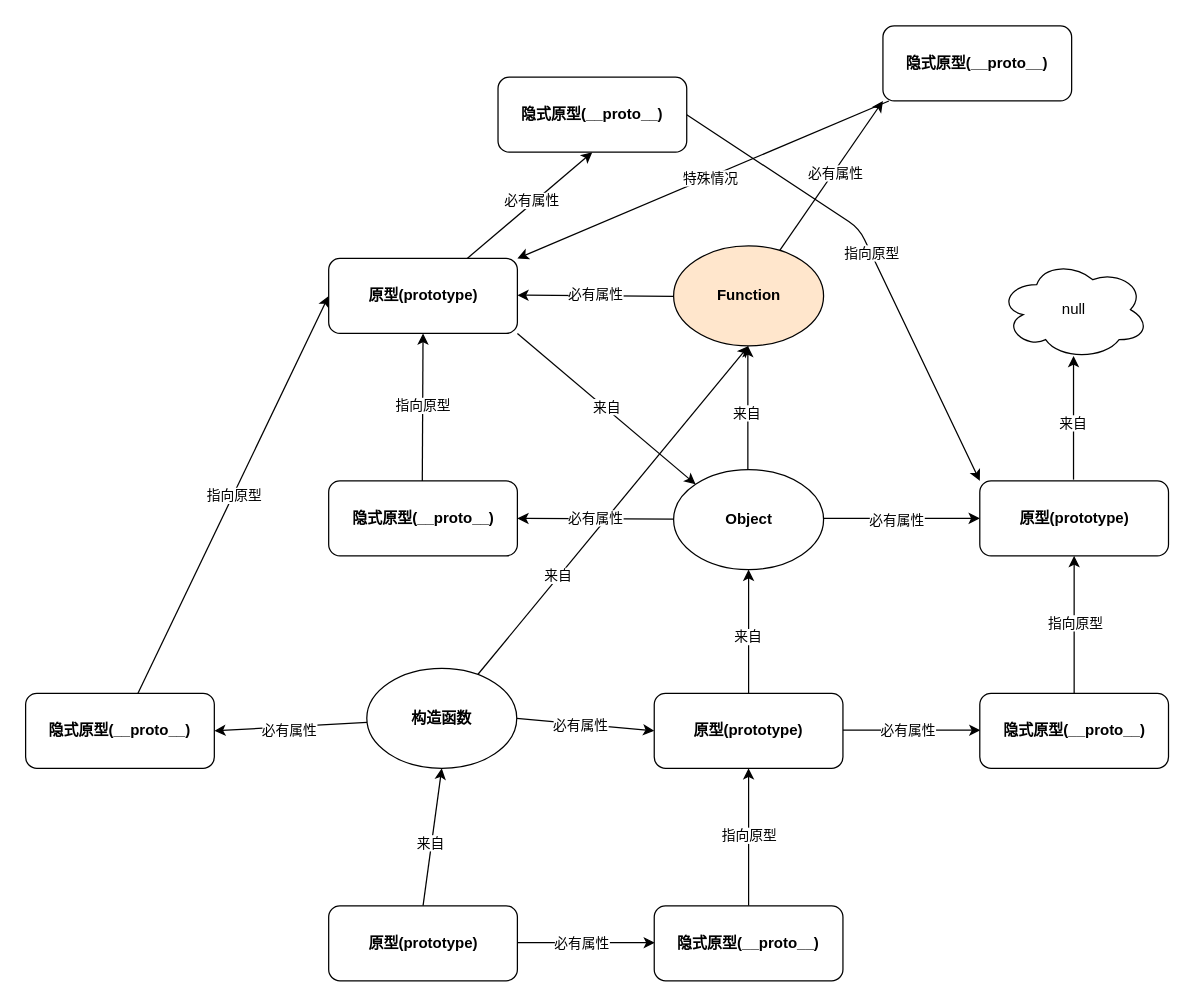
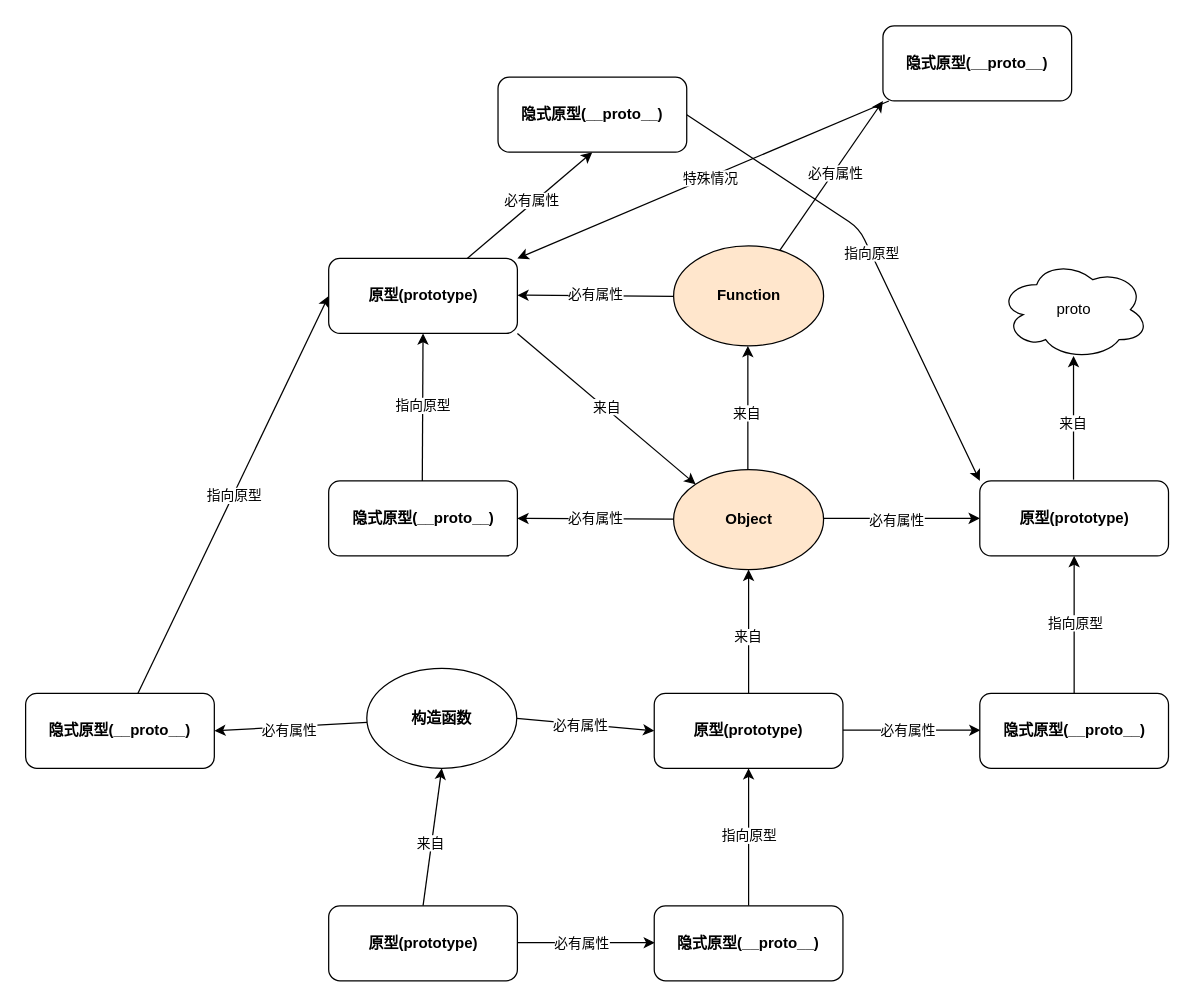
(1074, 309) -> (1074, 309)
(678, 431) -> none
(749, 519) -> (749, 519)
